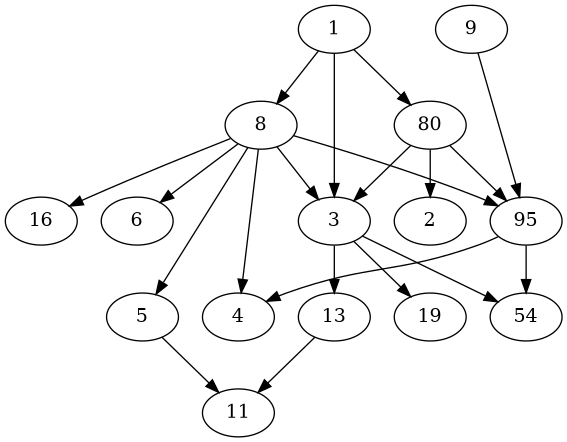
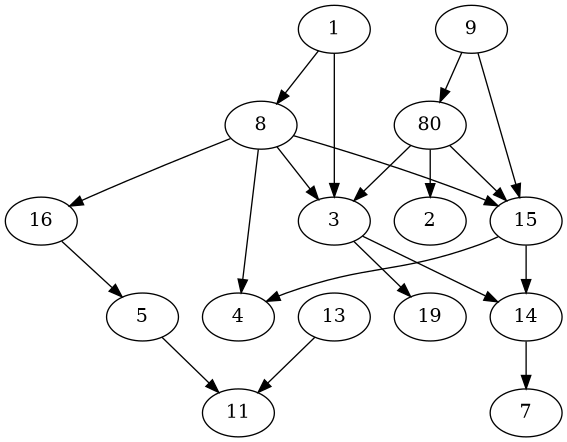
(377, 72) -> (454, 71)
(206, 215) -> (87, 264)
(137, 221) -> none
(526, 221) -> (526, 221)
(334, 263) -> none
(526, 317) -> (526, 317)
none -> (526, 413)
